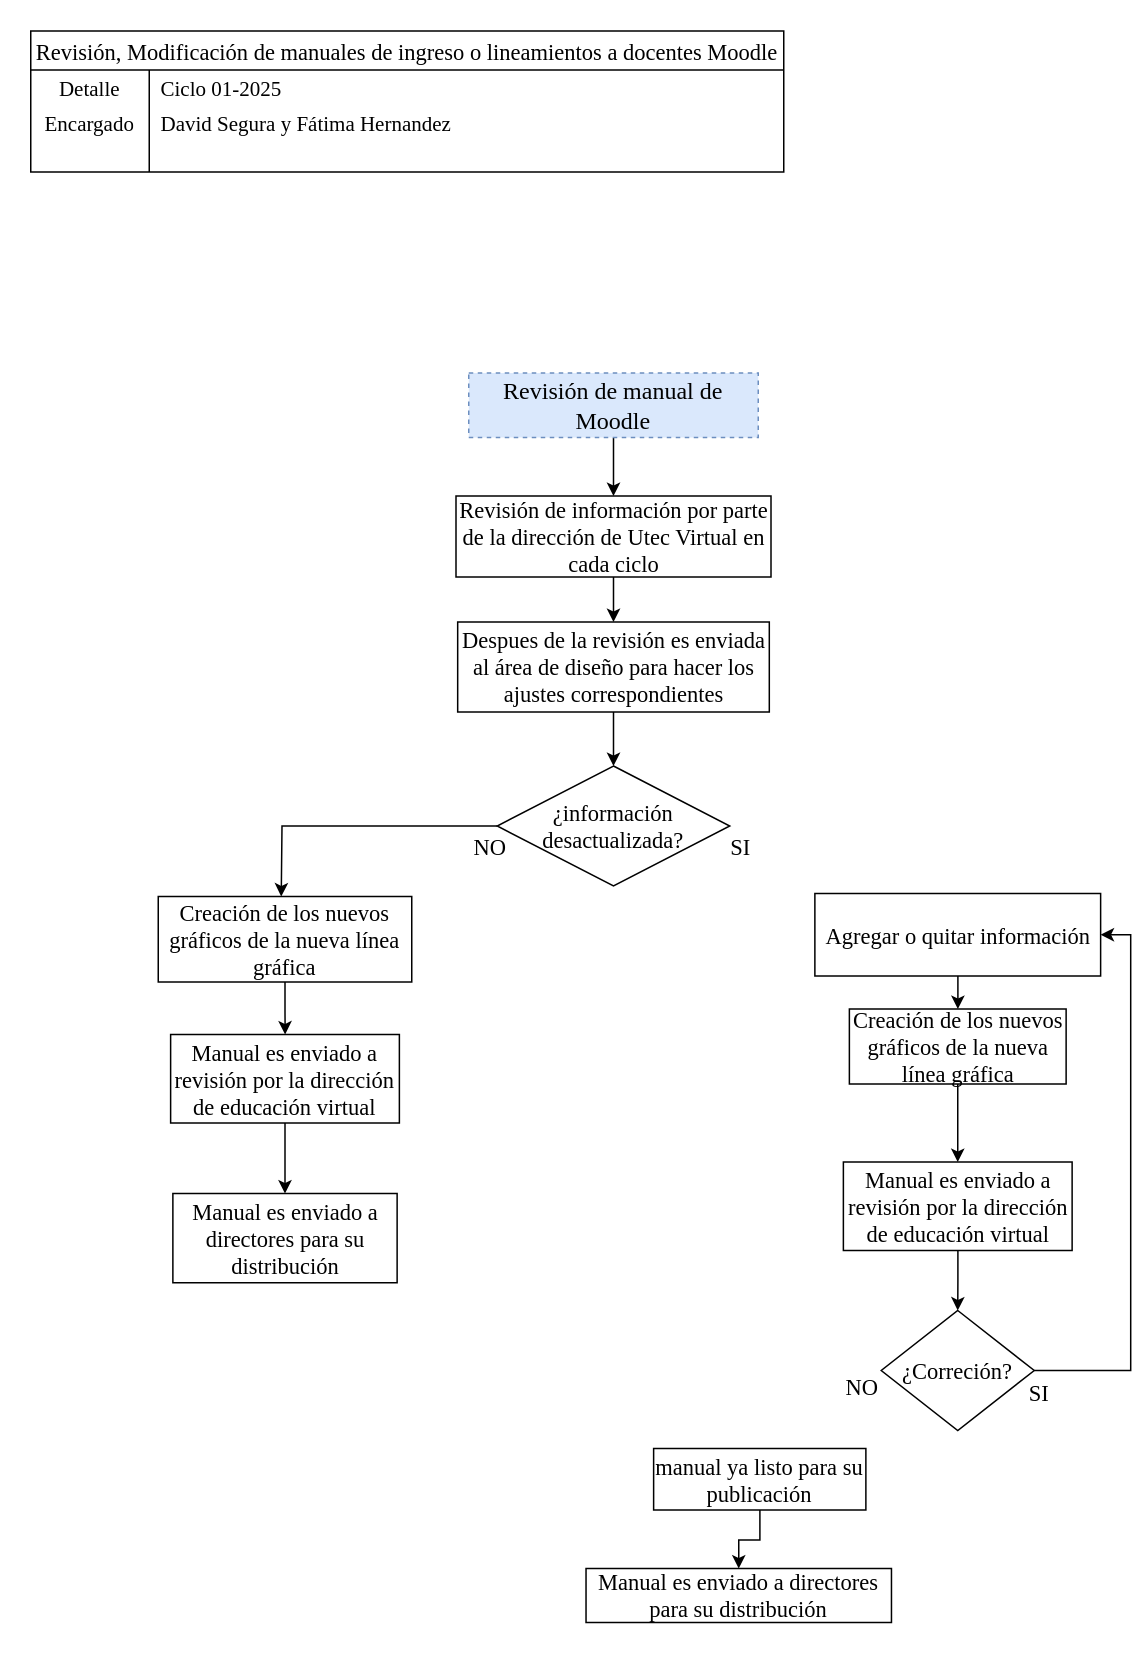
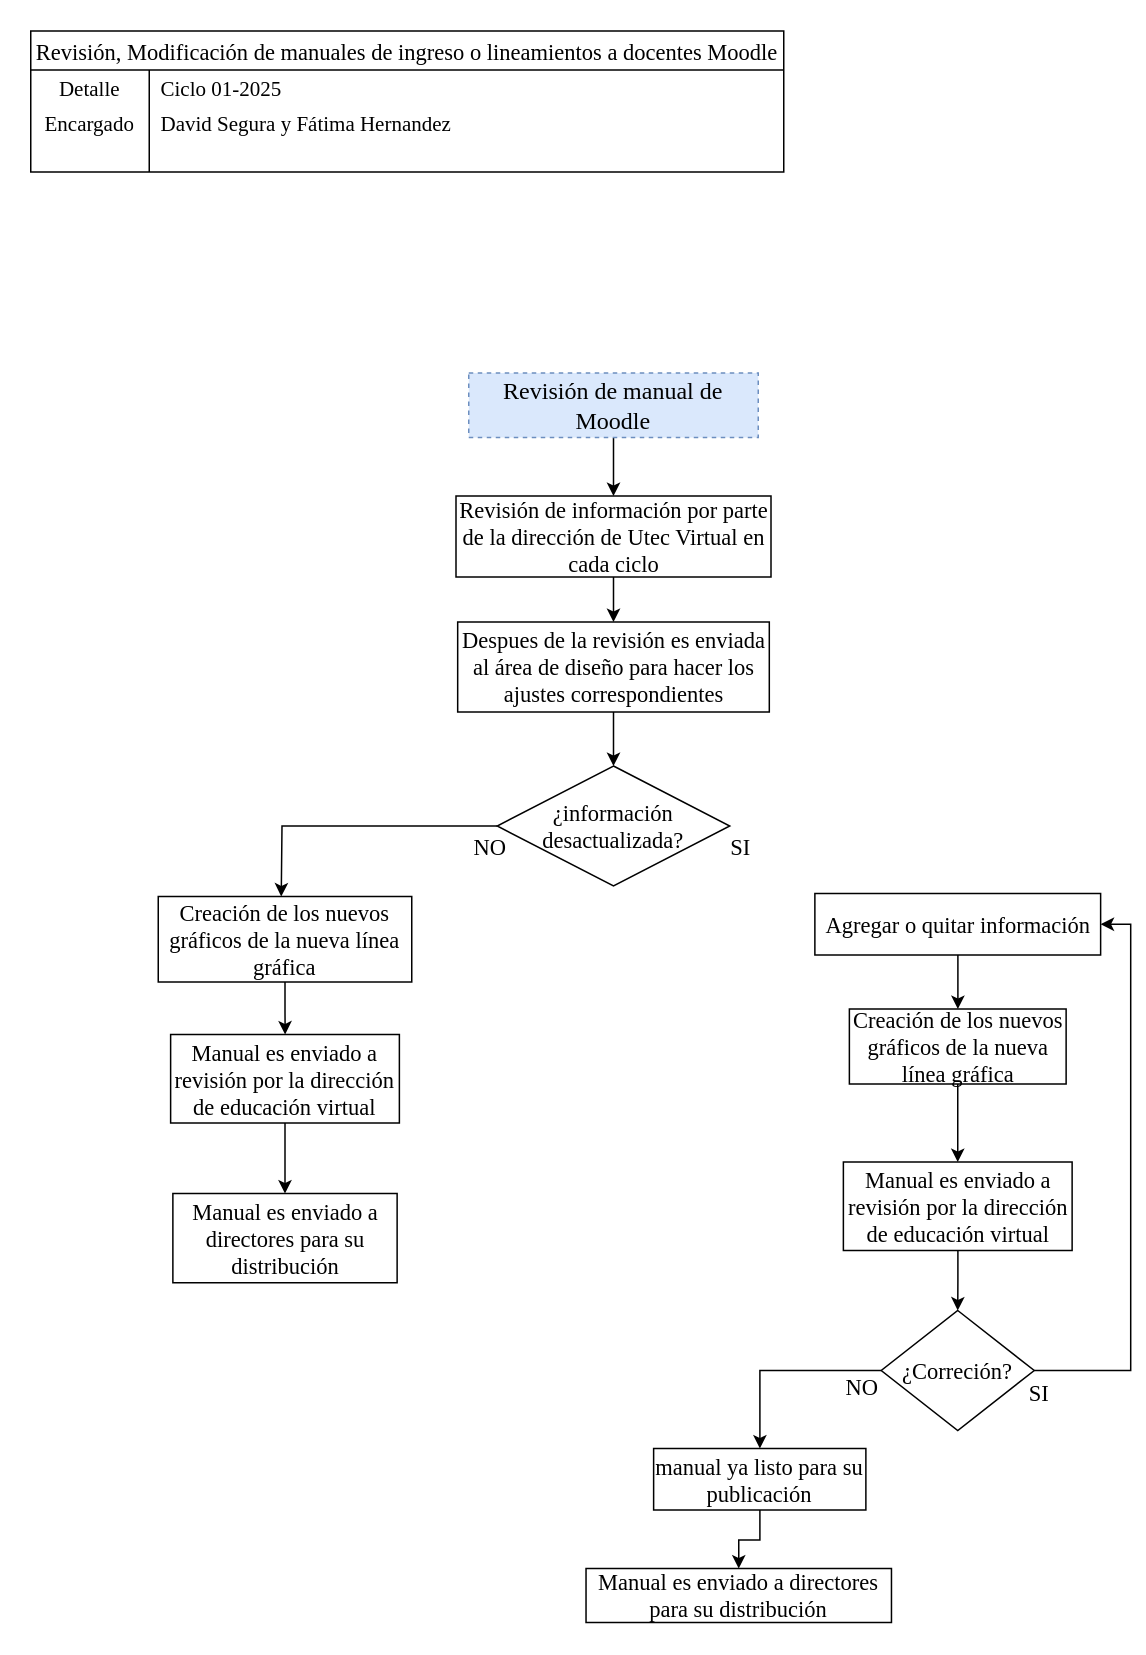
(958, 935) -> (958, 924)
none -> (787, 1370)
